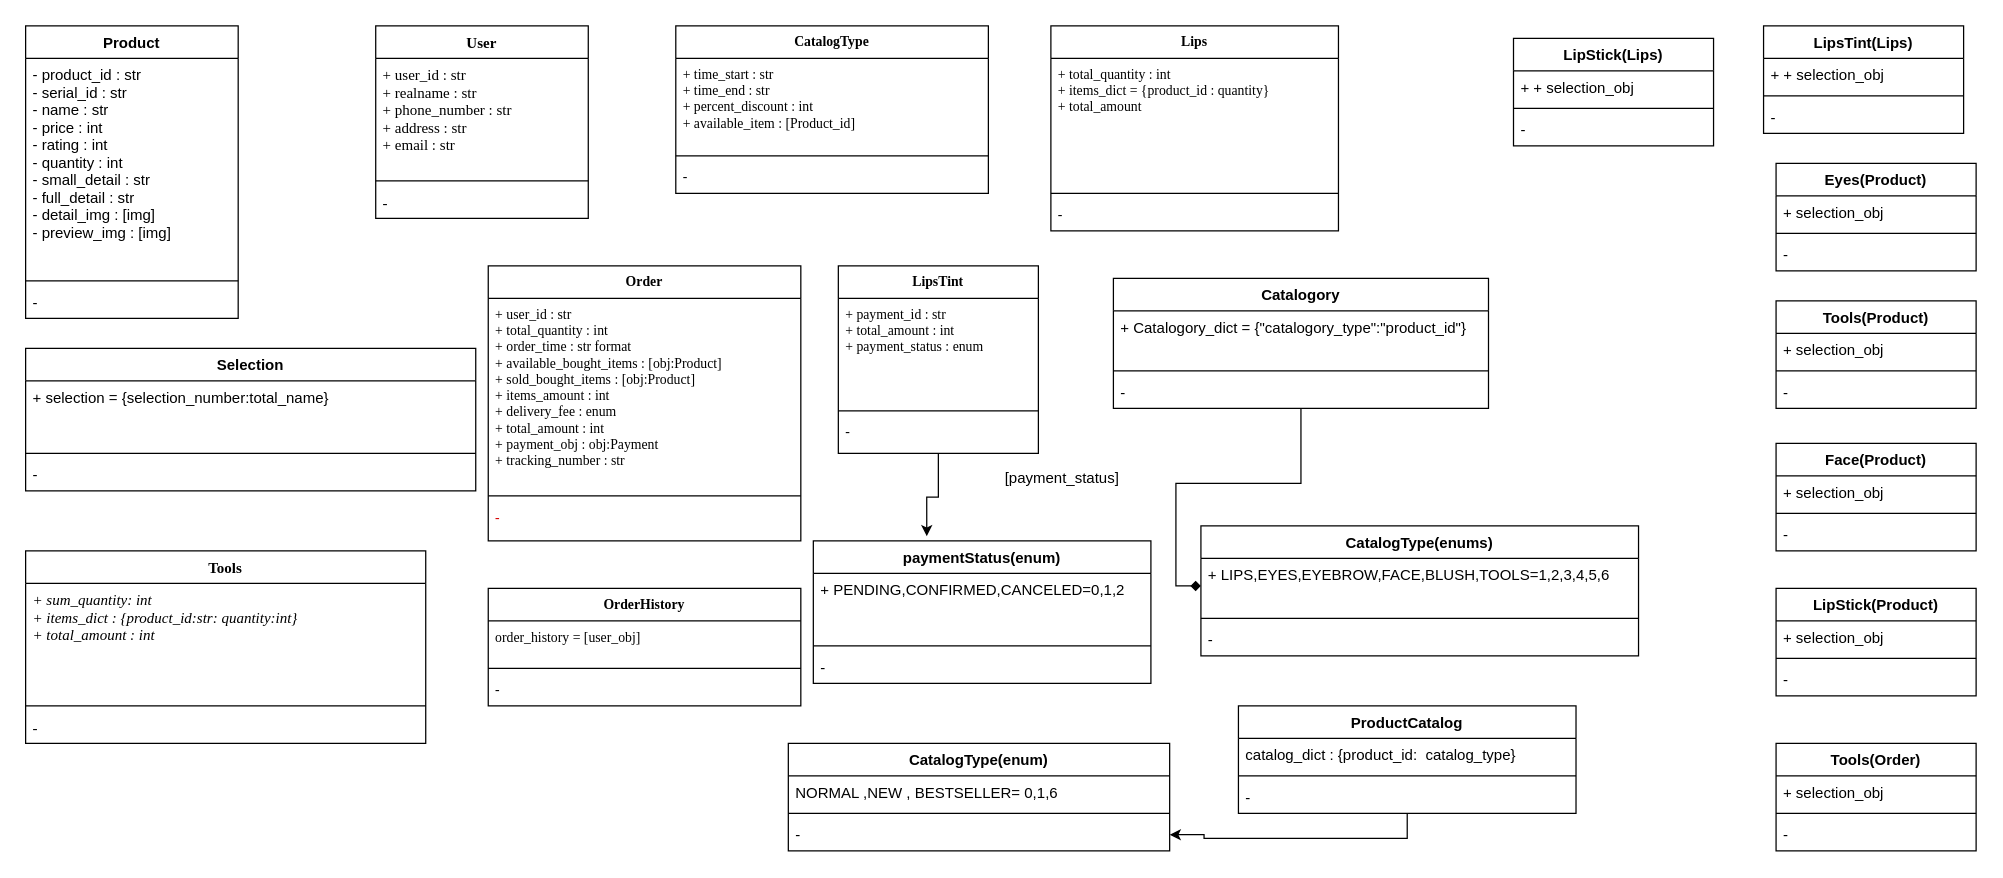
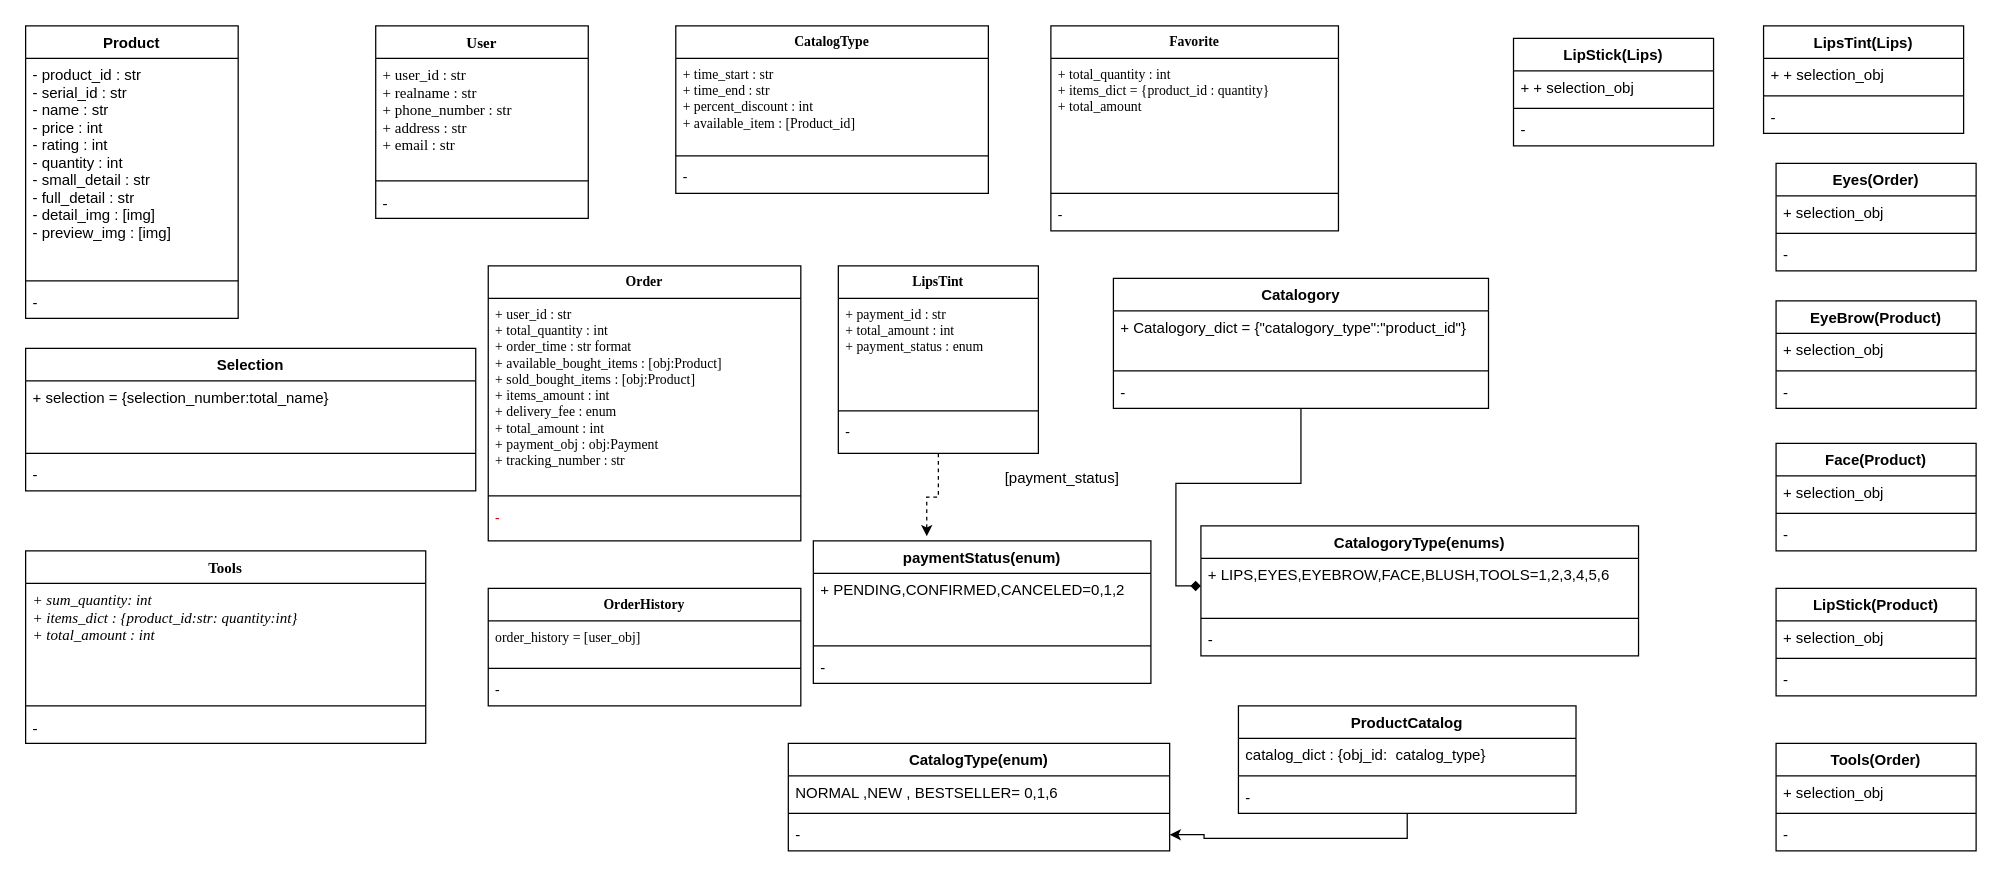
(1194, 42) -> (1194, 42)
(1875, 180) -> (1875, 180)
(1875, 318) -> (1875, 318)
(938, 496) -> (938, 496)
(1419, 543) -> (1419, 543)
(1404, 755) -> (1387, 755)
